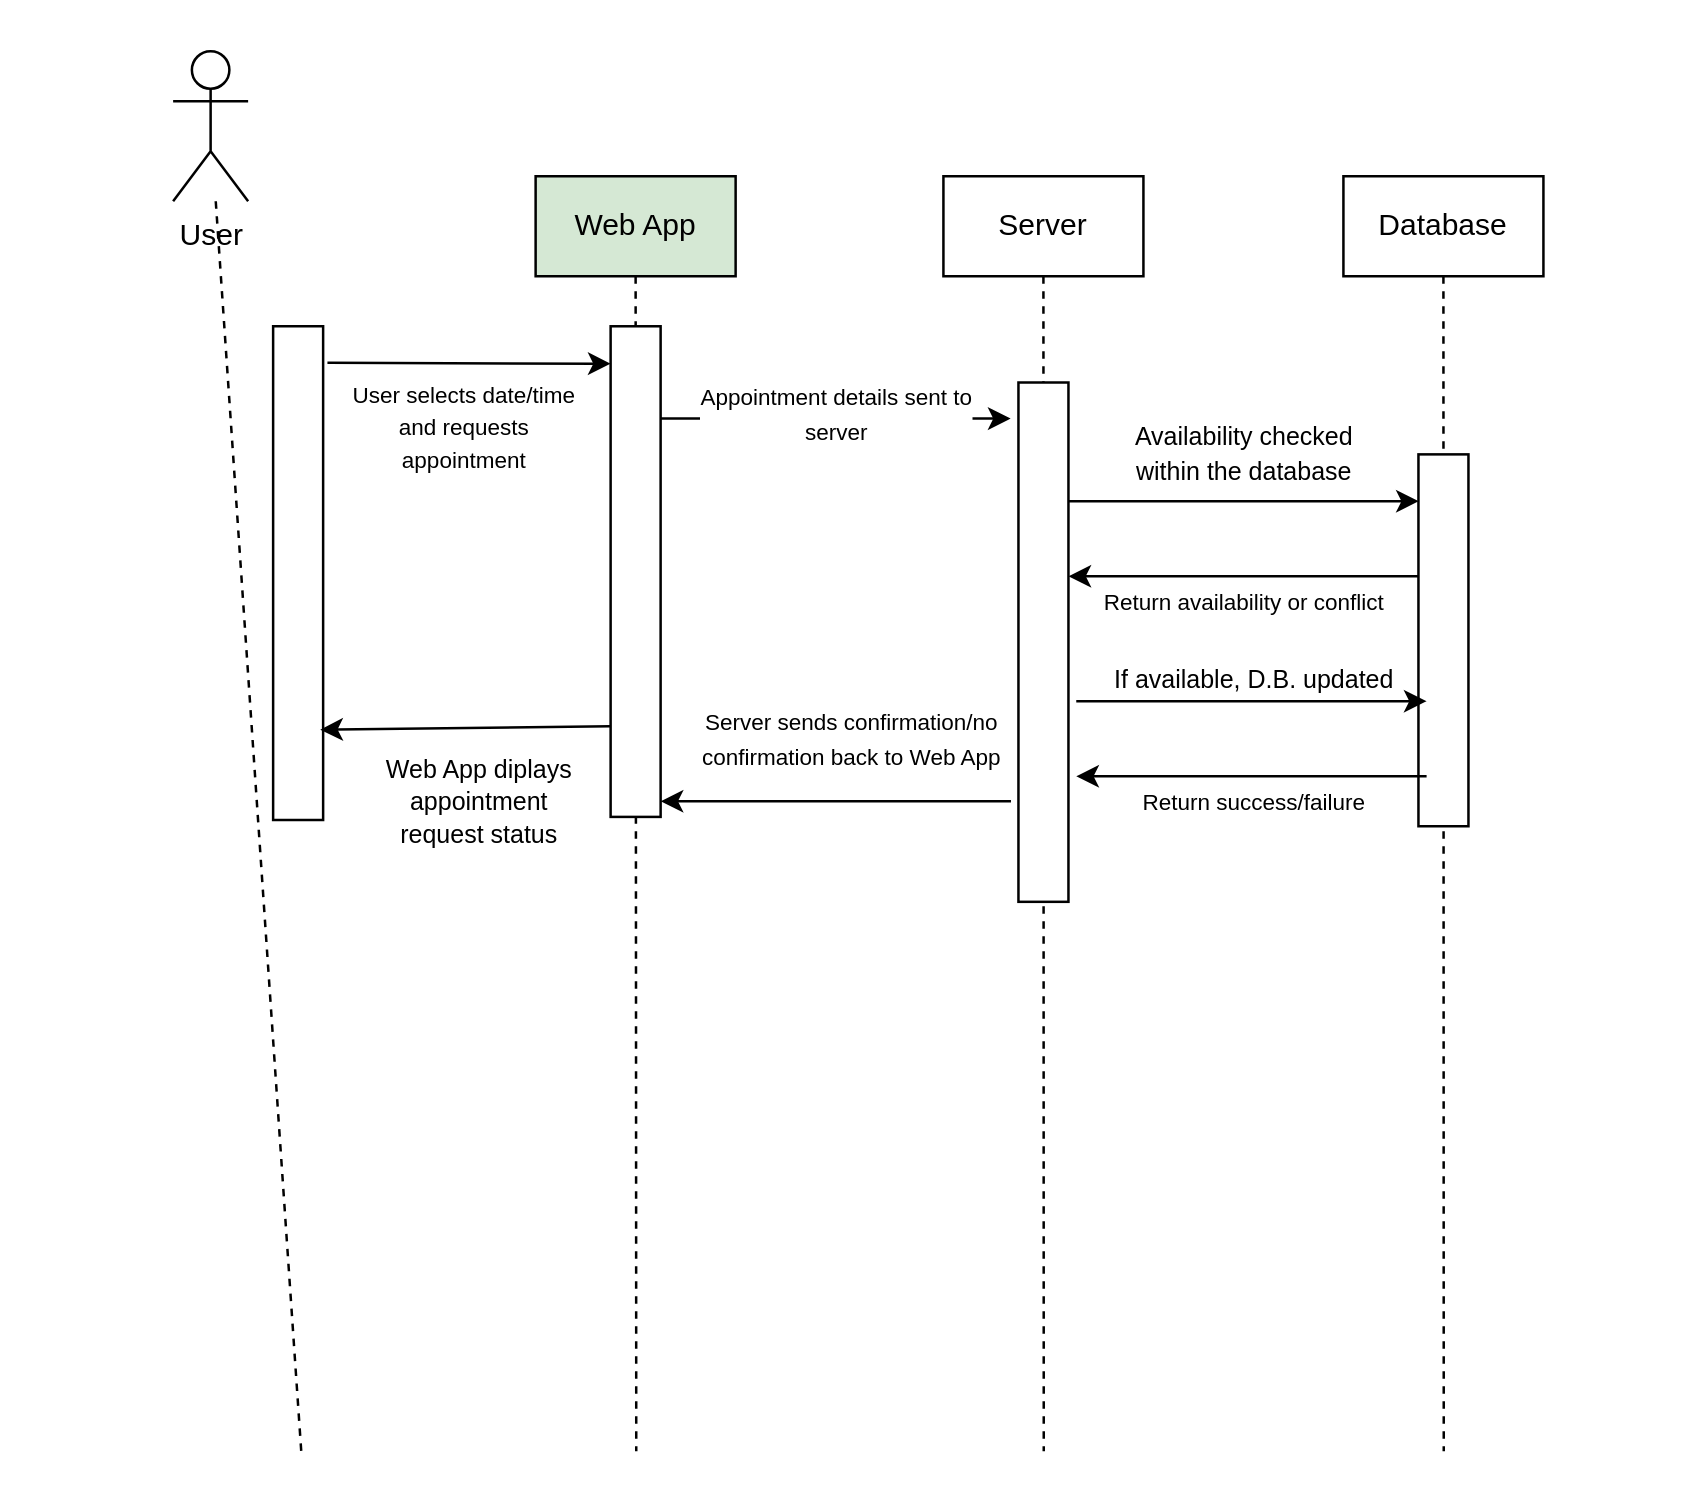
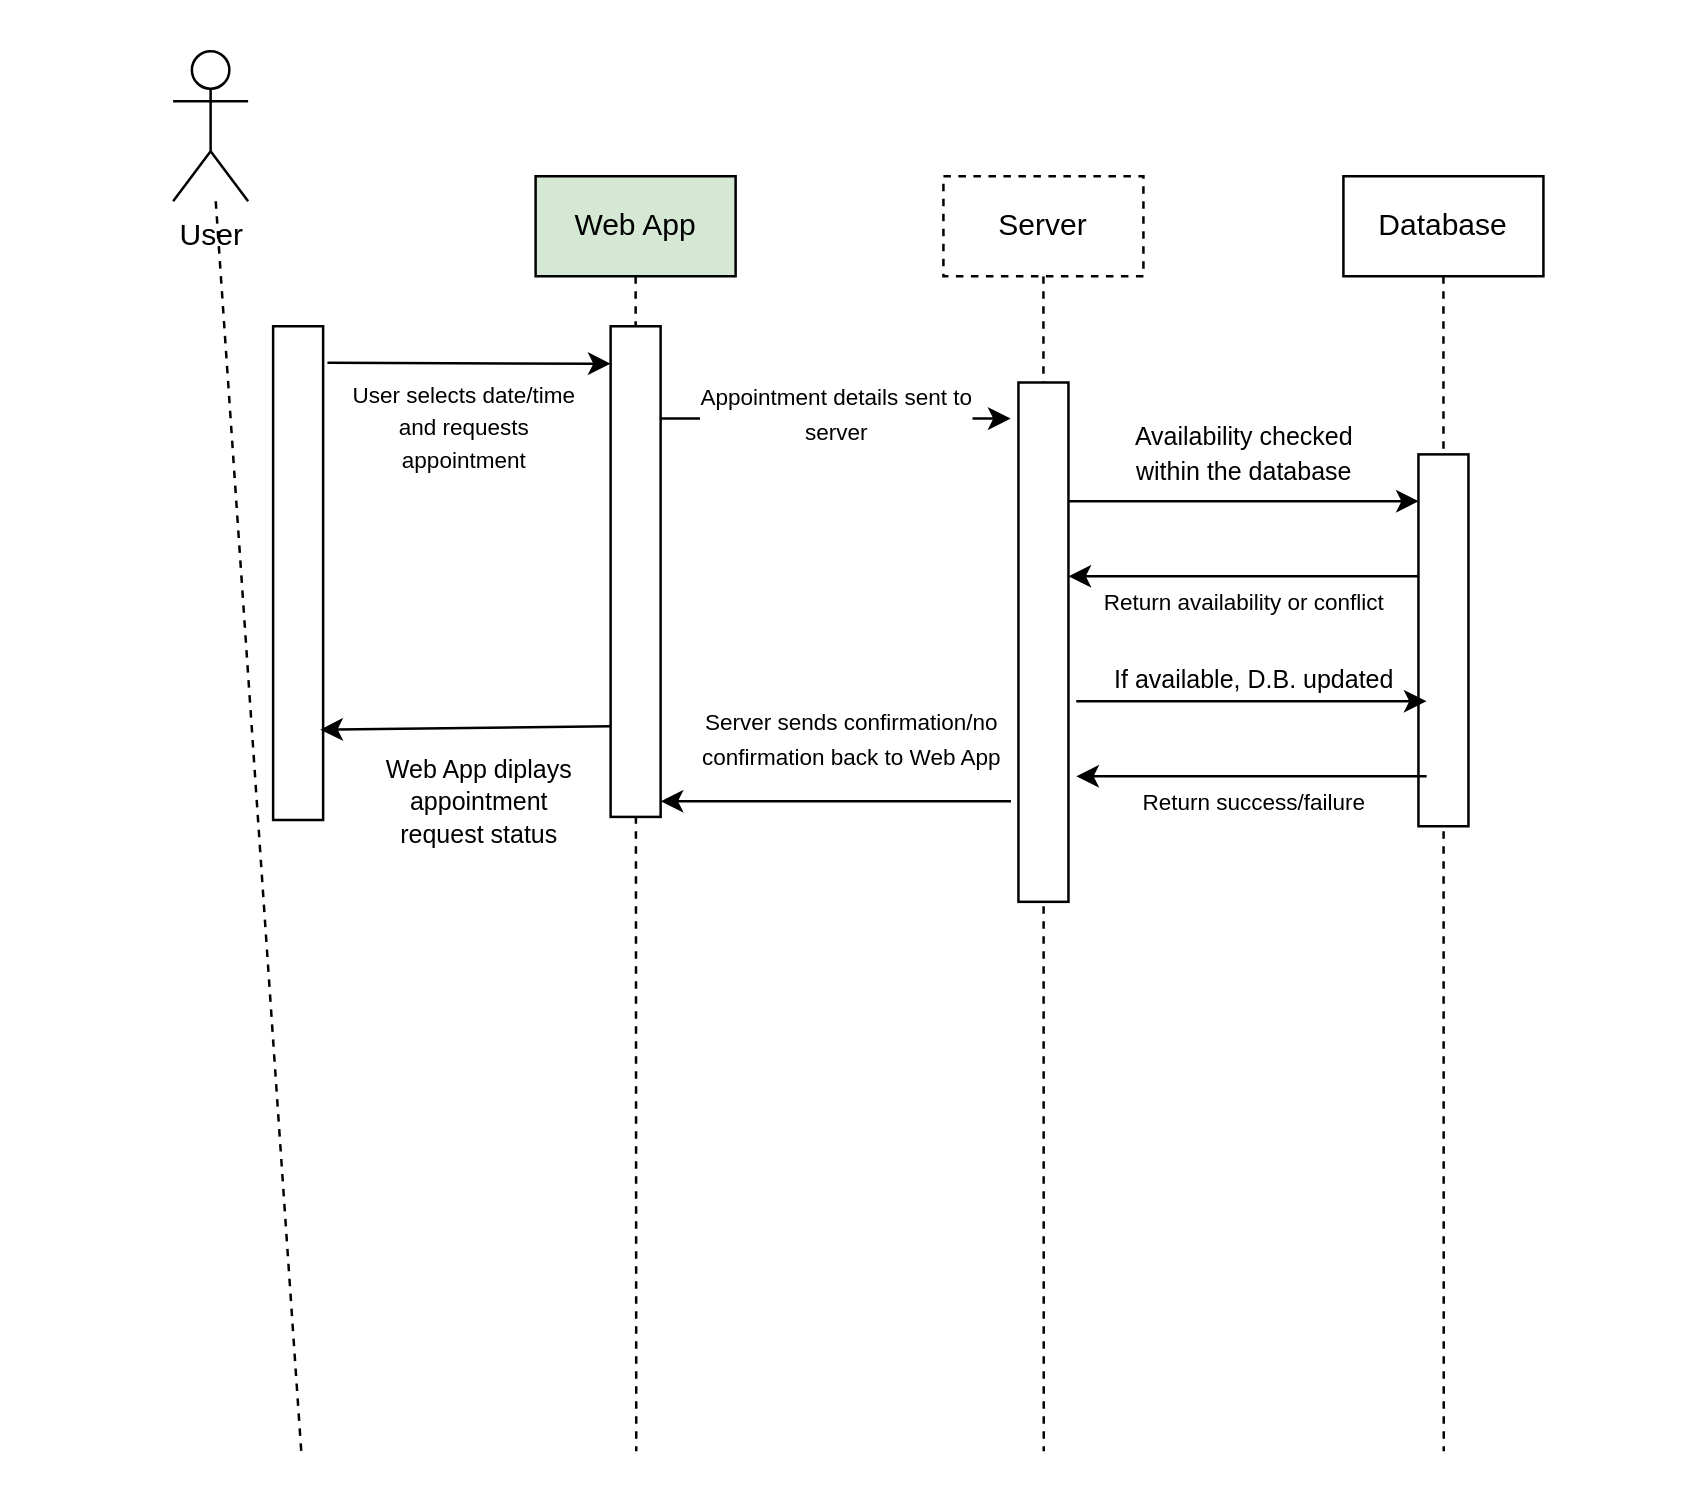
(1043, 226) -> (1043, 226)
